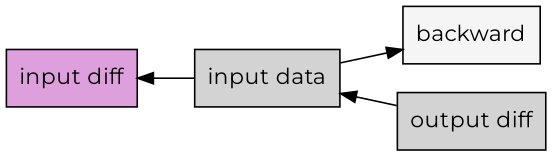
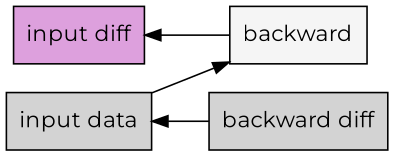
(174, 78) -> (195, 35)
(472, 121) -> (298, 121)
